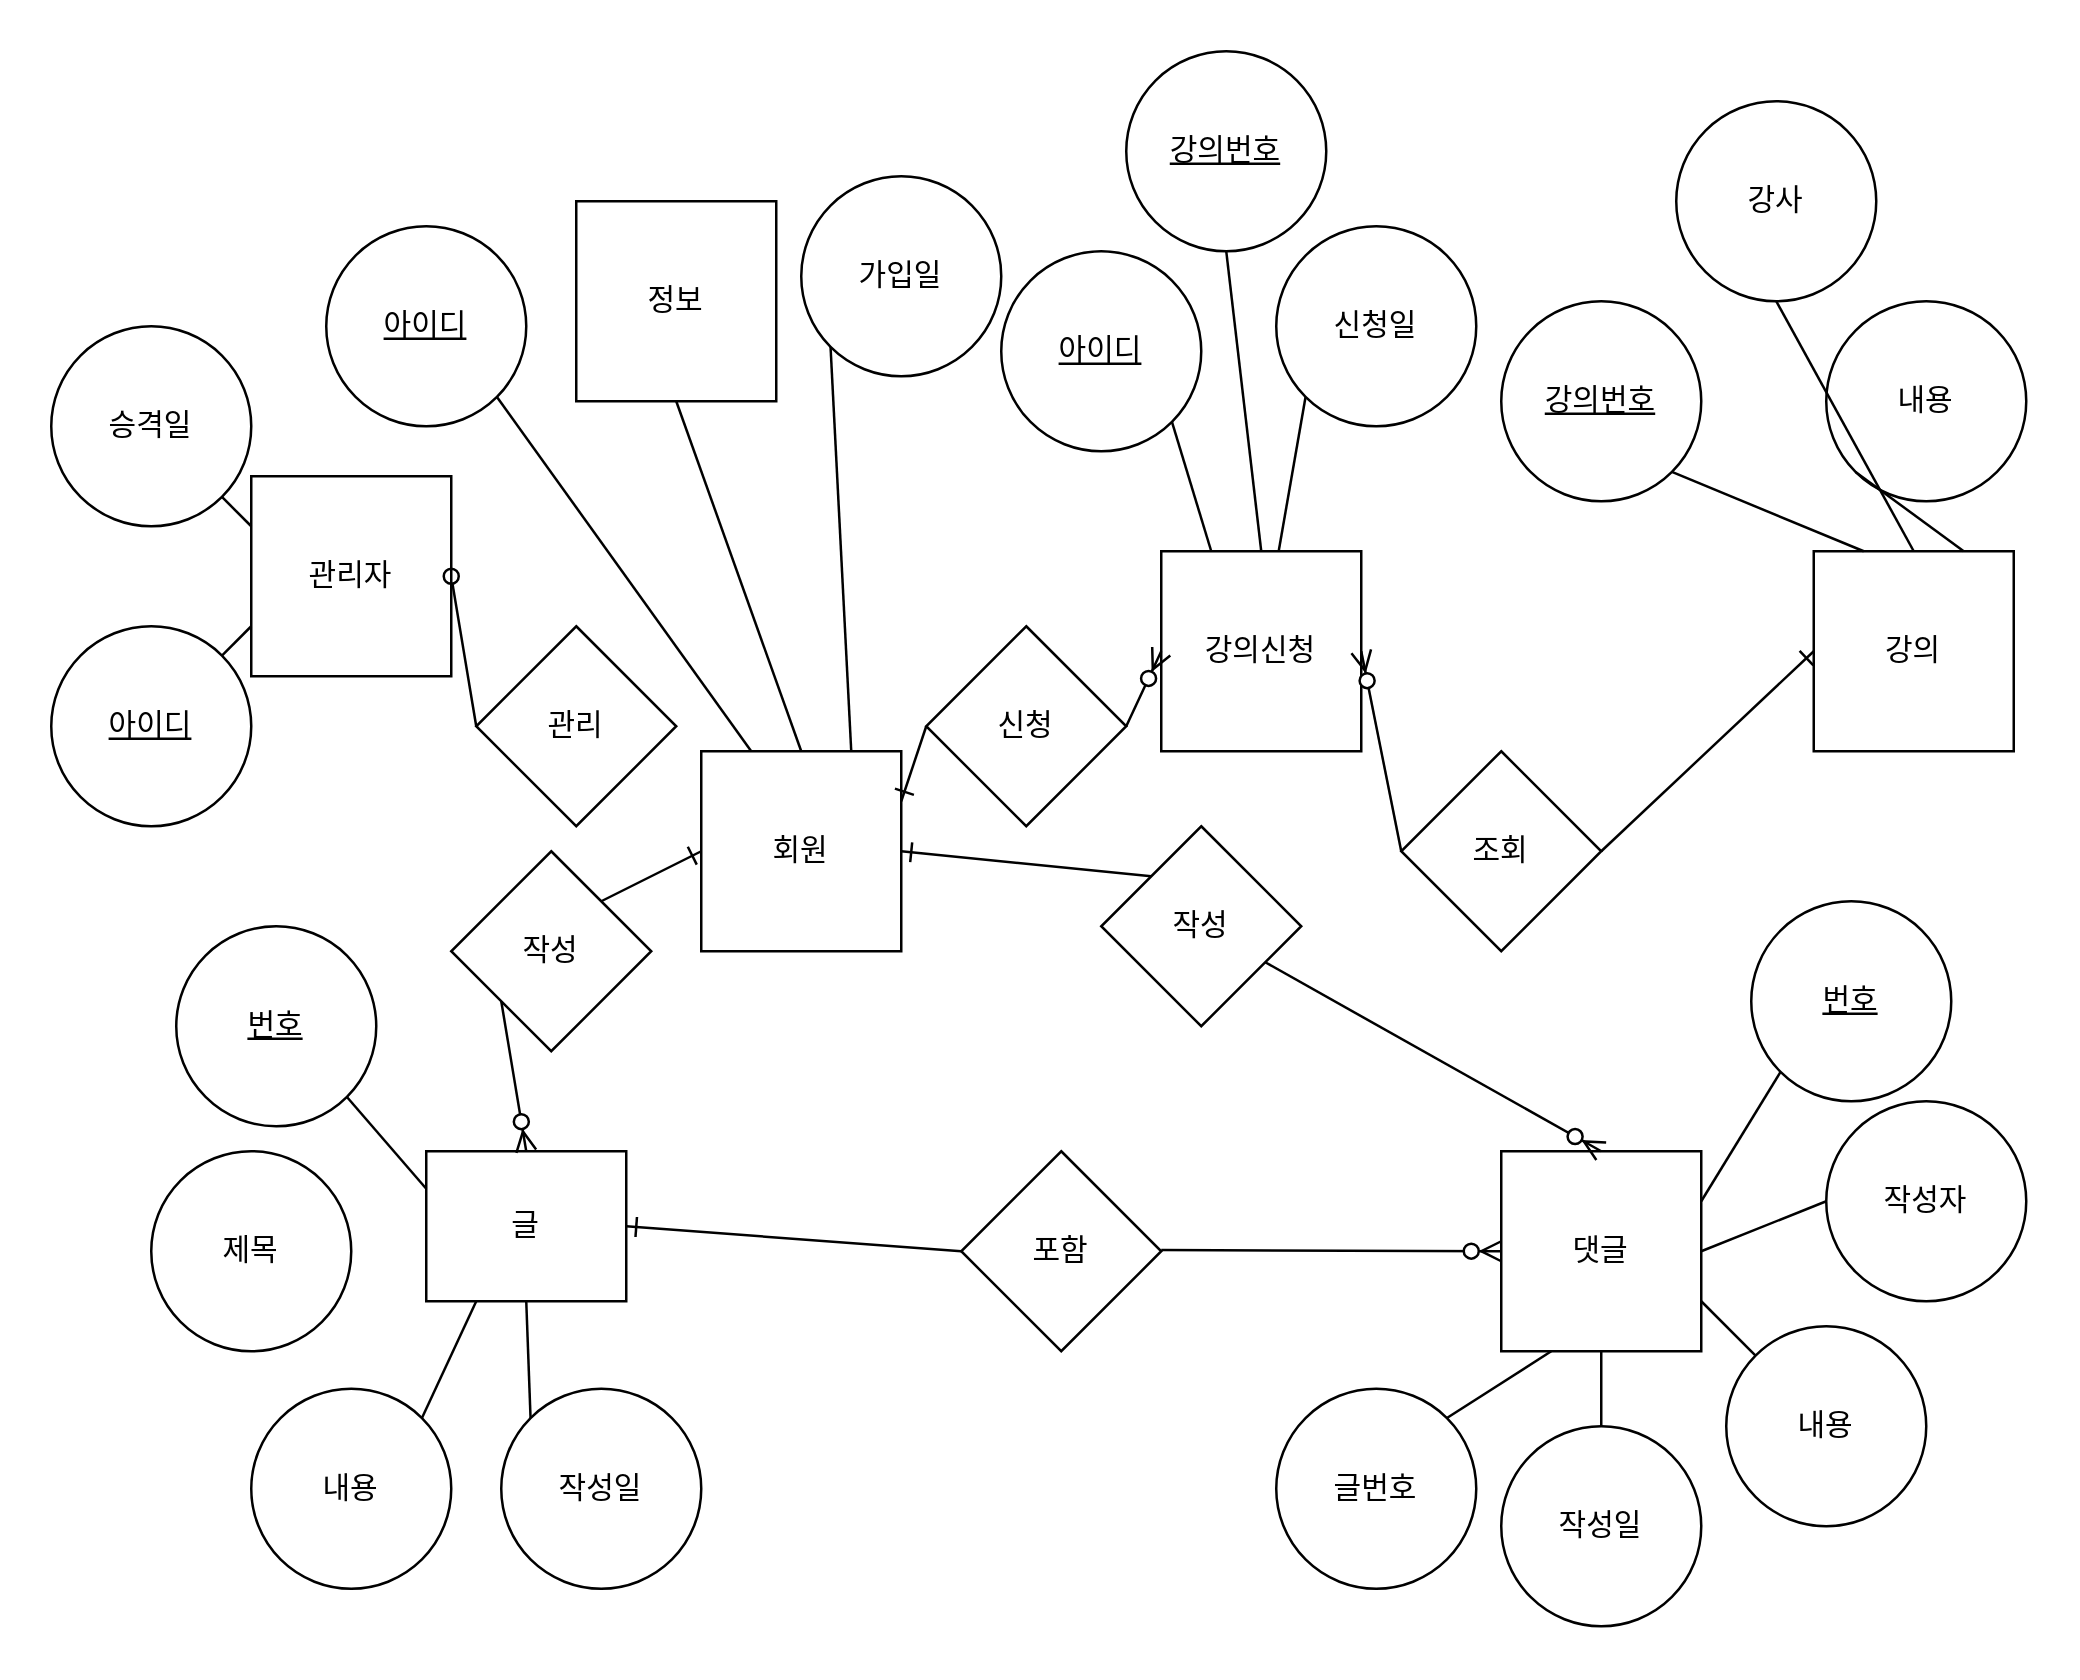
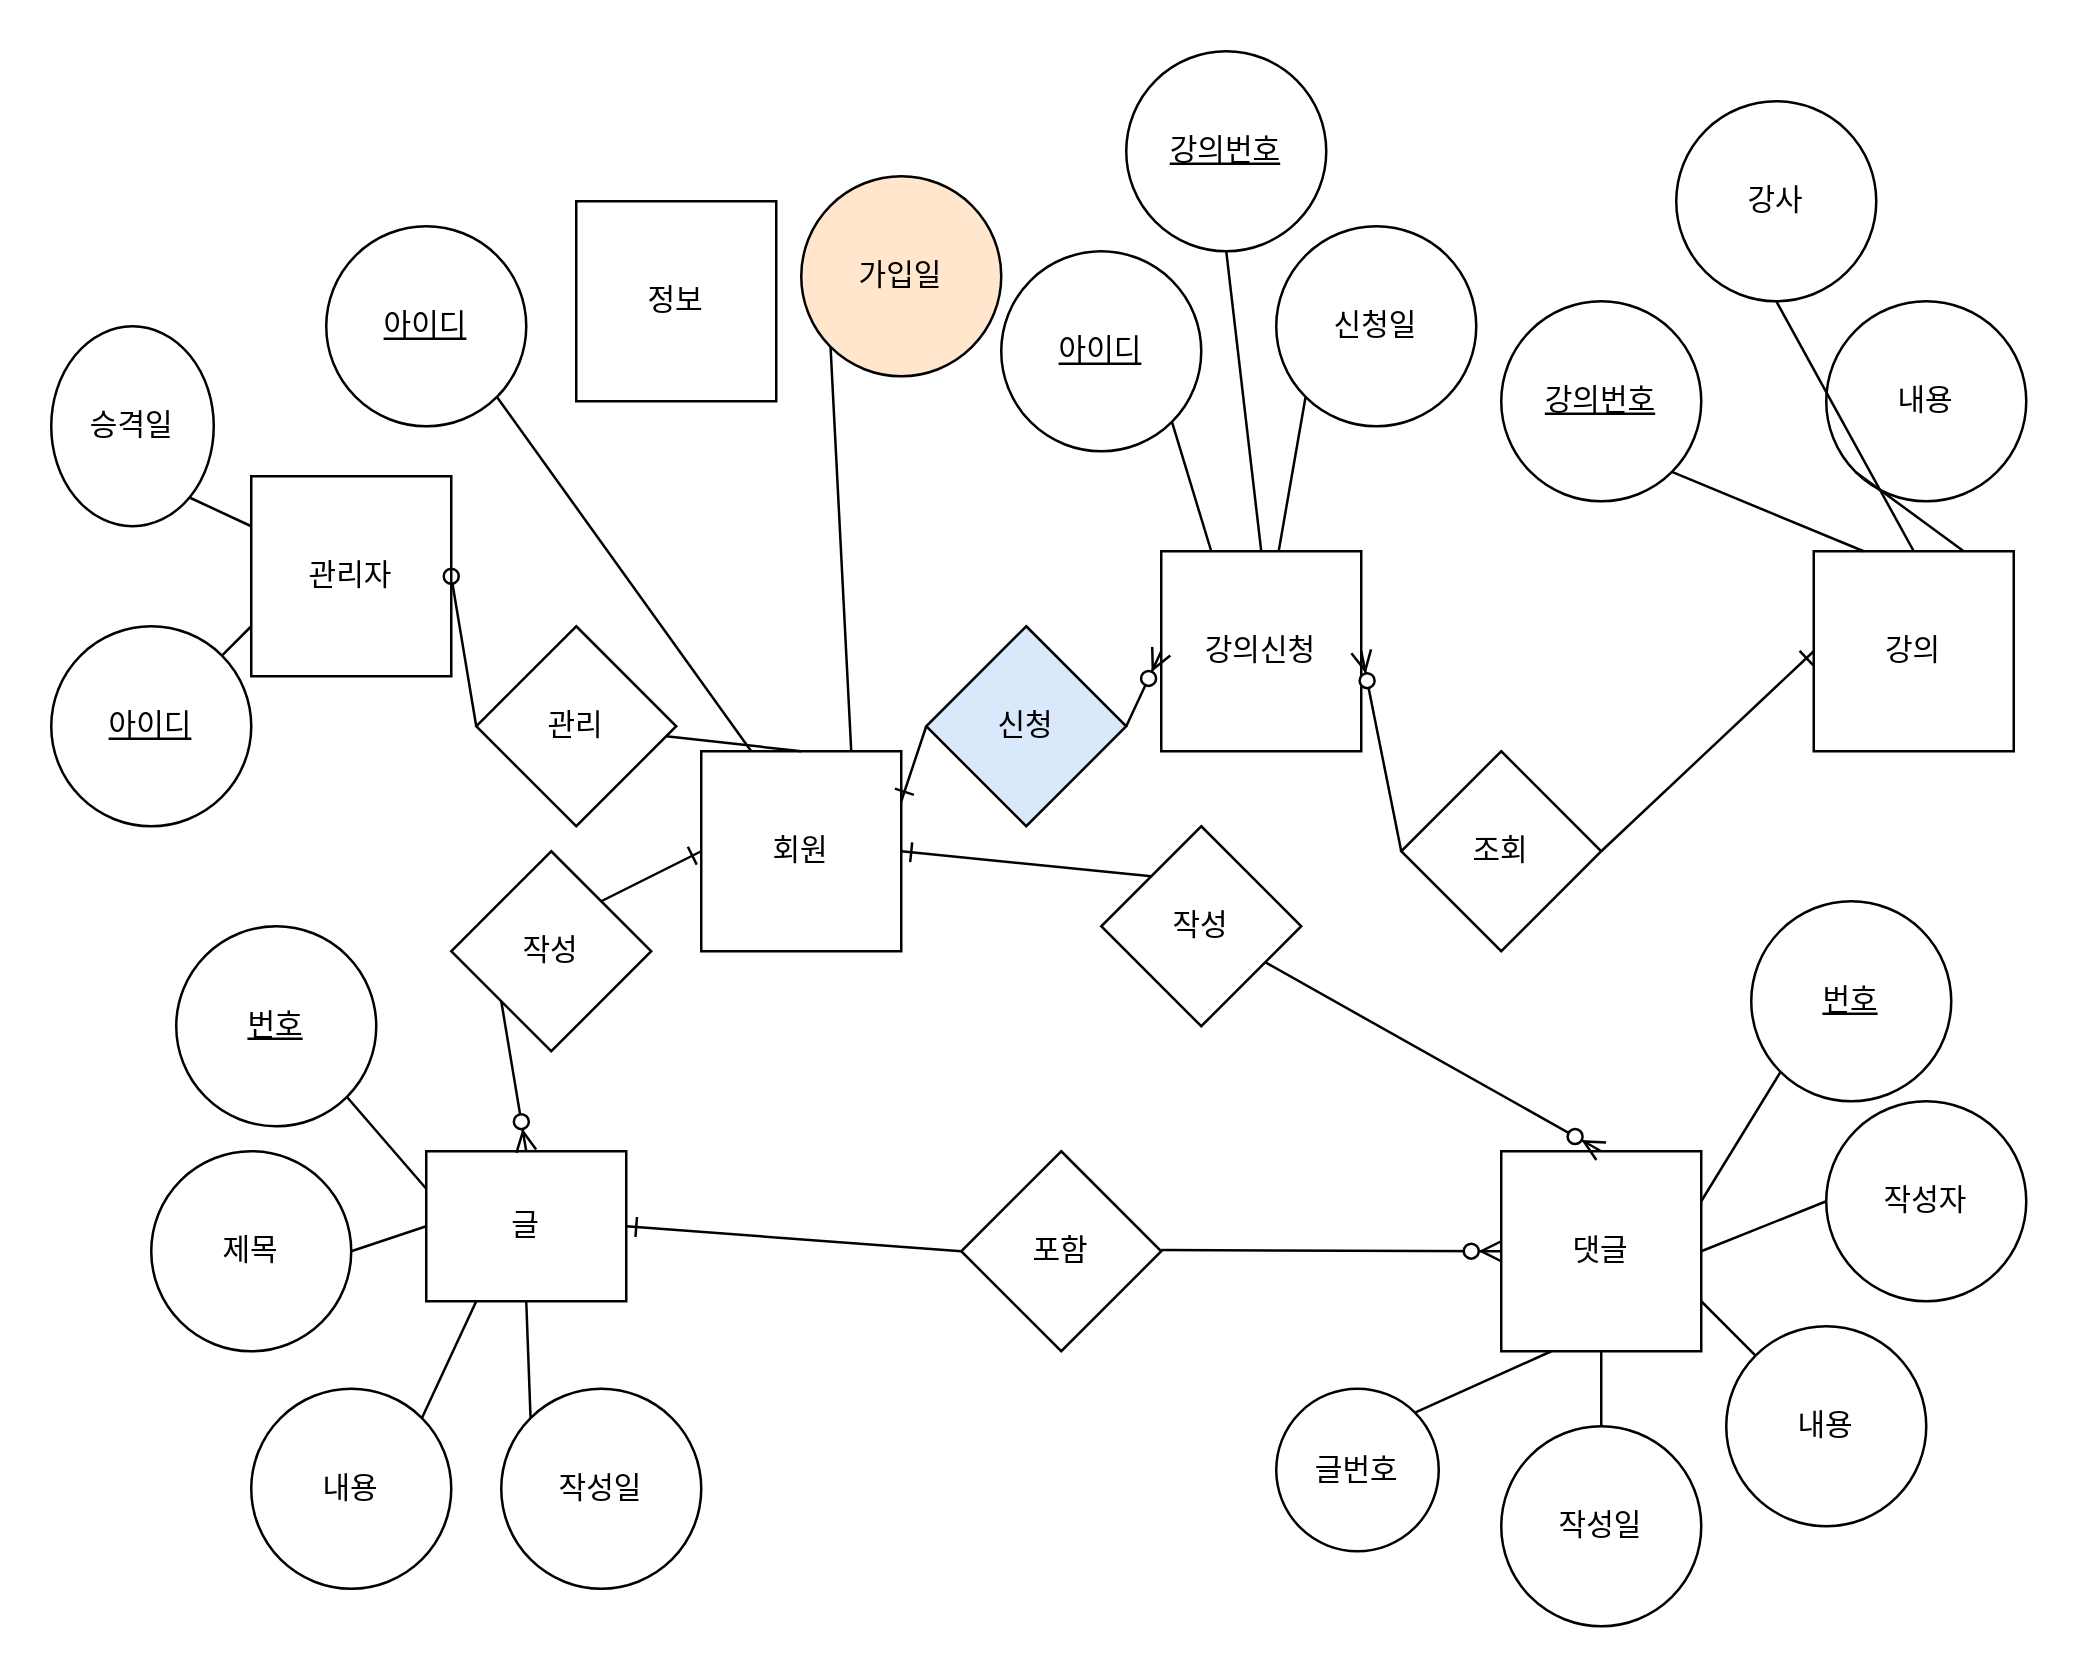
(901, 276) -> (901, 276)
(151, 426) -> (133, 426)
(739, 577) -> (704, 740)
(1026, 726) -> (1026, 726)
none -> (388, 1239)
(1376, 1489) -> (1358, 1470)
